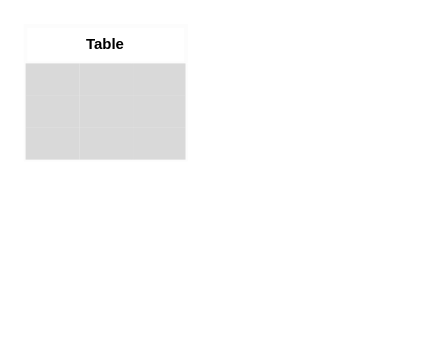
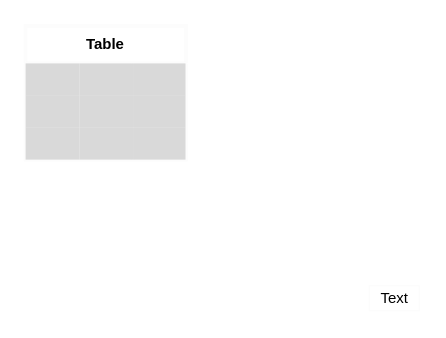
none -> (394, 298)
